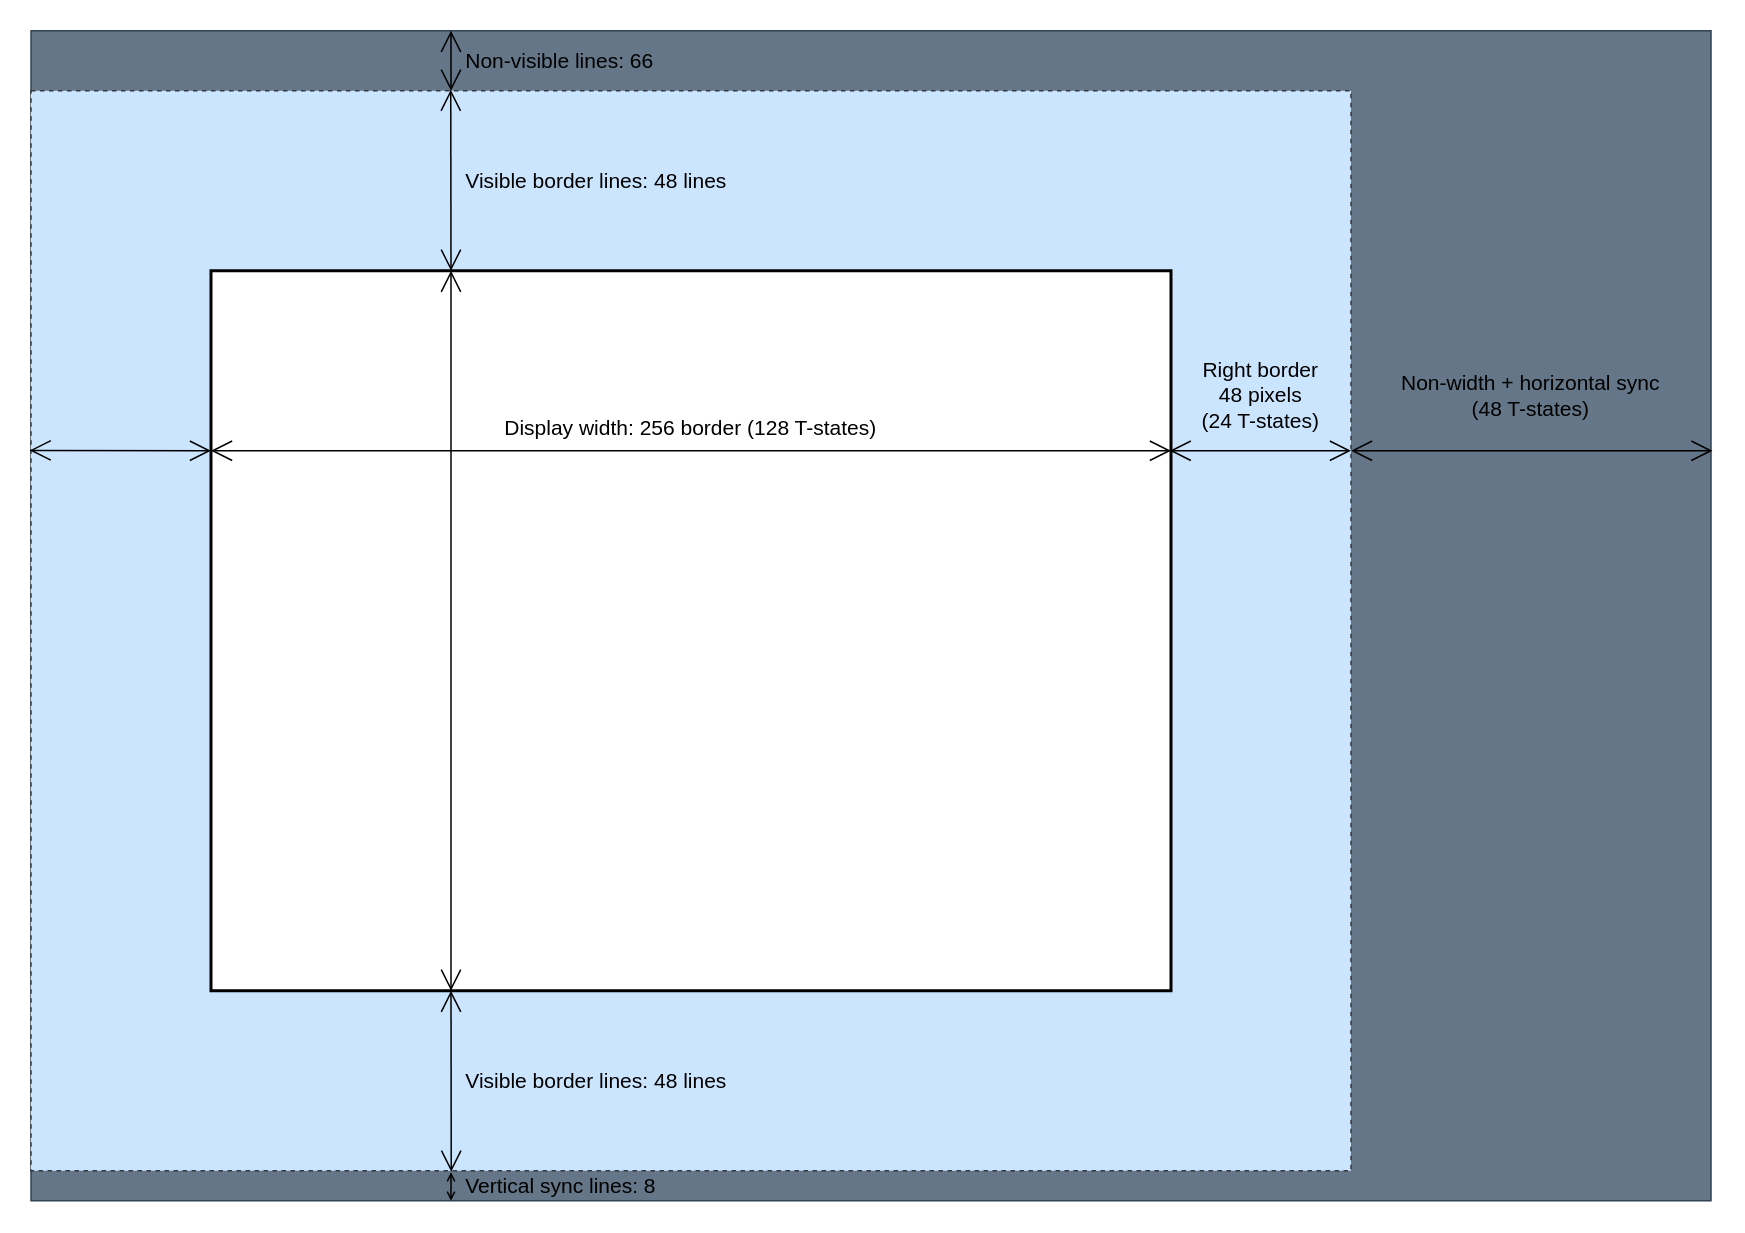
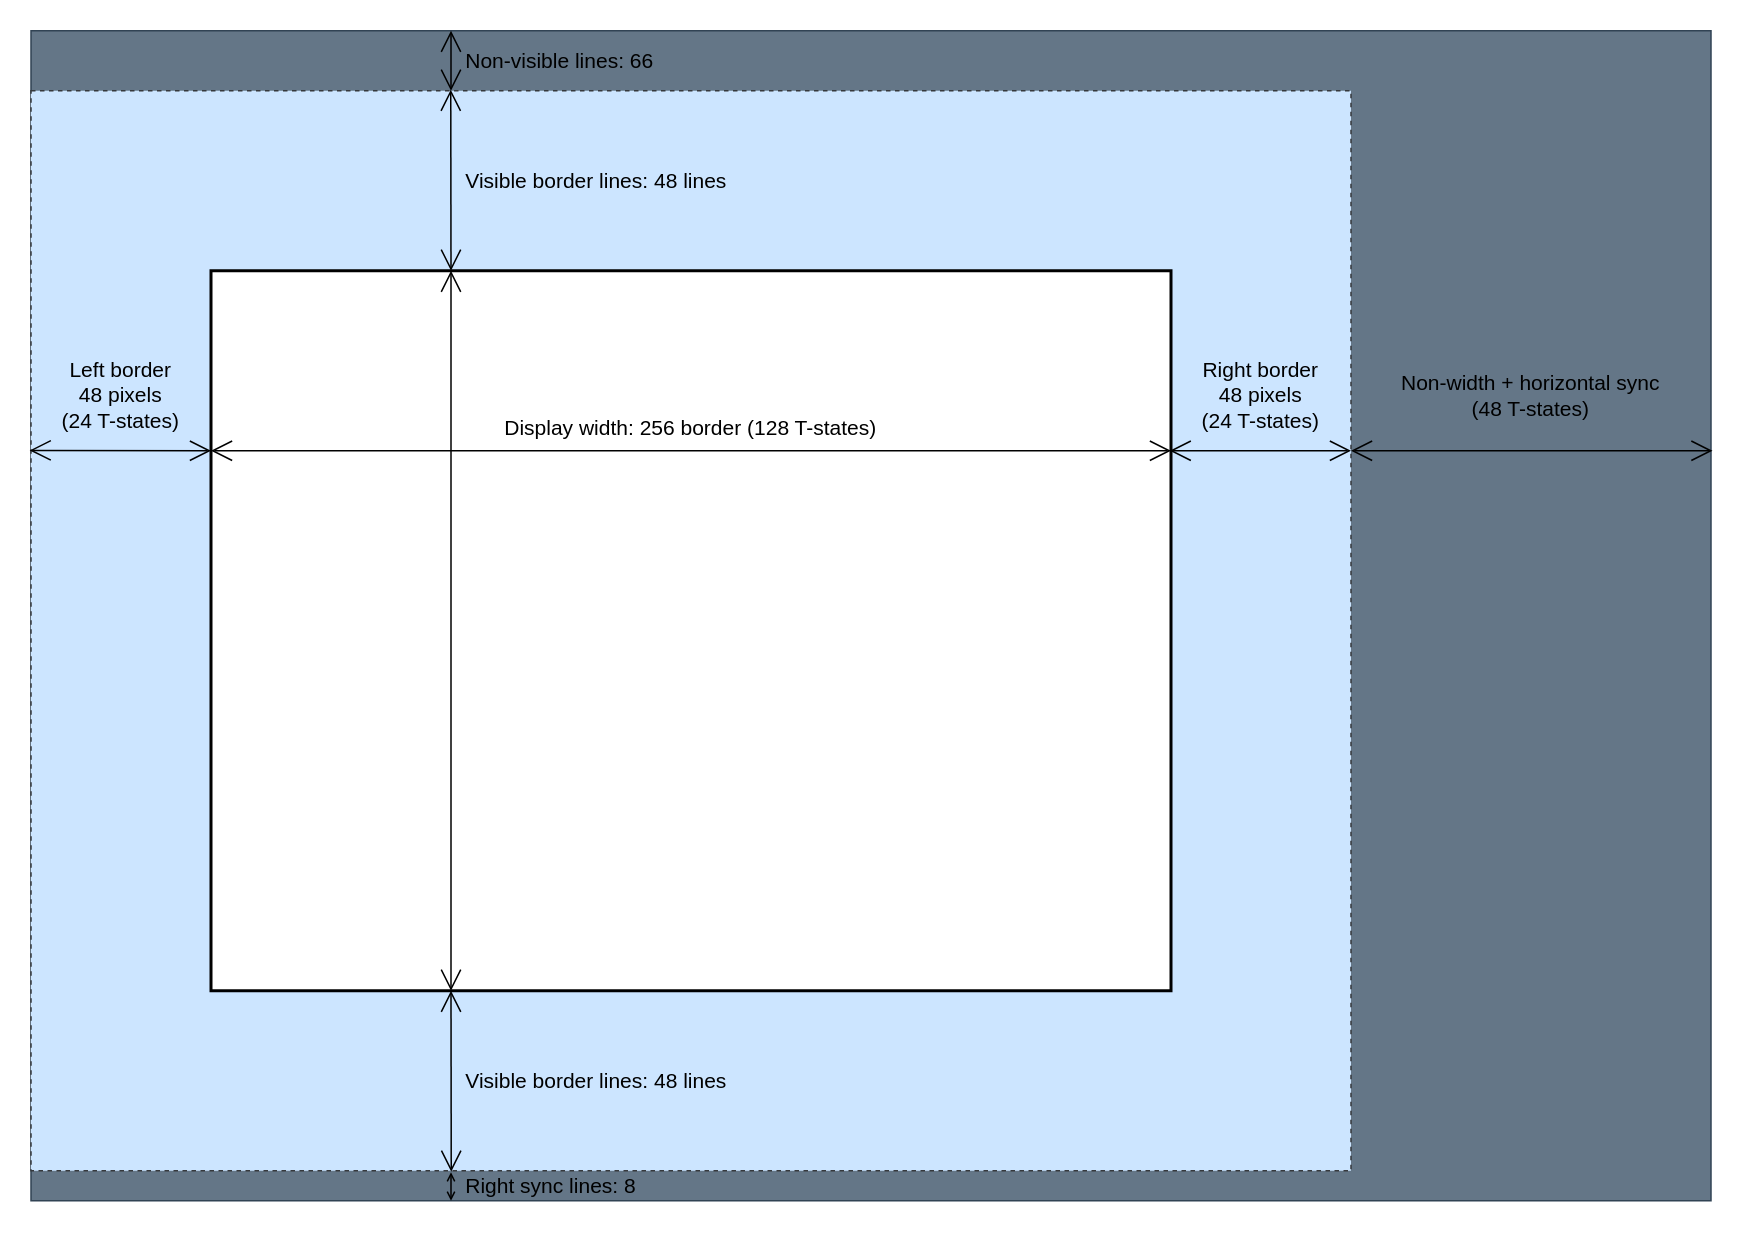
none -> (121, 395)
(573, 1186) -> (558, 1186)
